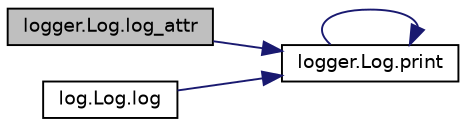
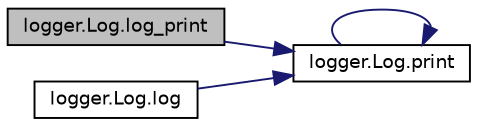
(110, 27) -> (116, 27)
(110, 100) -> (116, 100)
